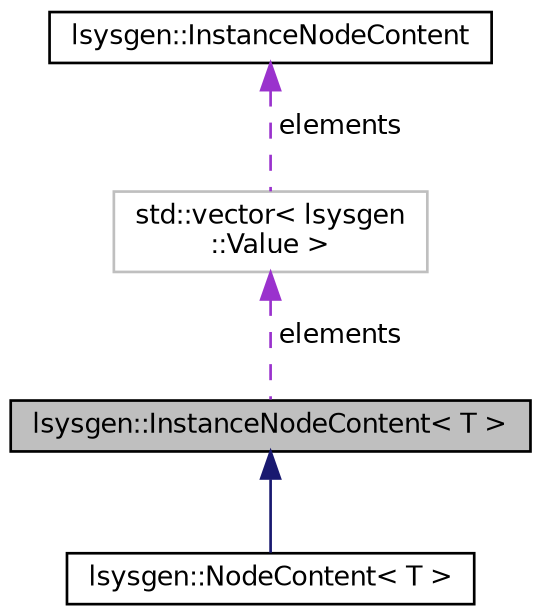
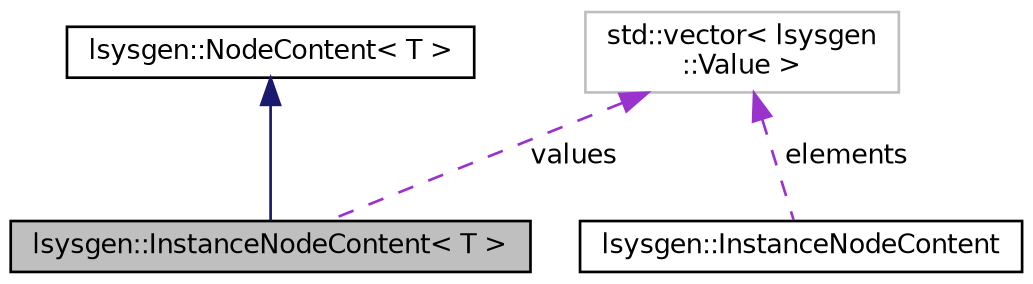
(271, 141) -> (778, 170)
(336, 336) -> (571, 157)
(271, 516) -> (271, 163)
